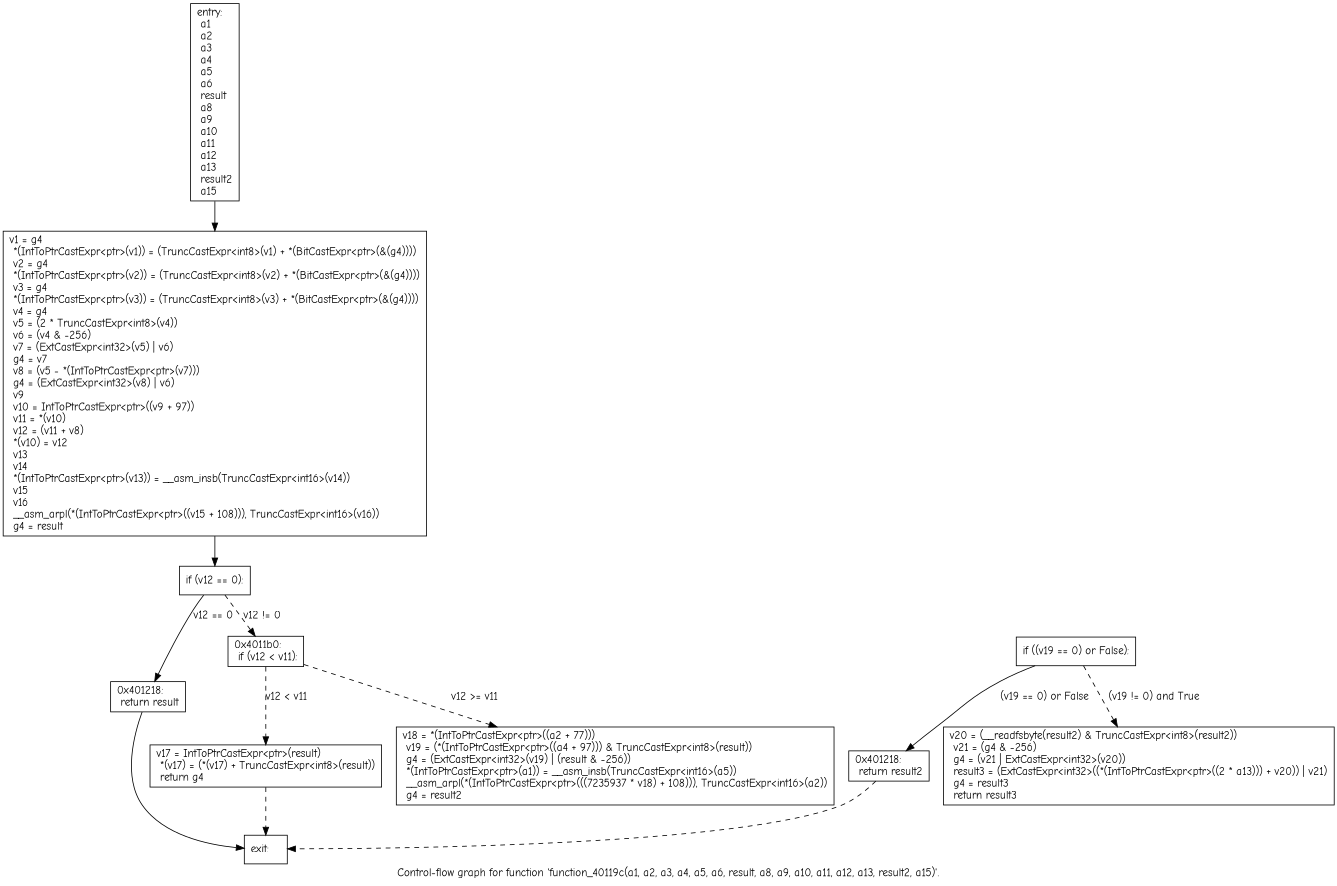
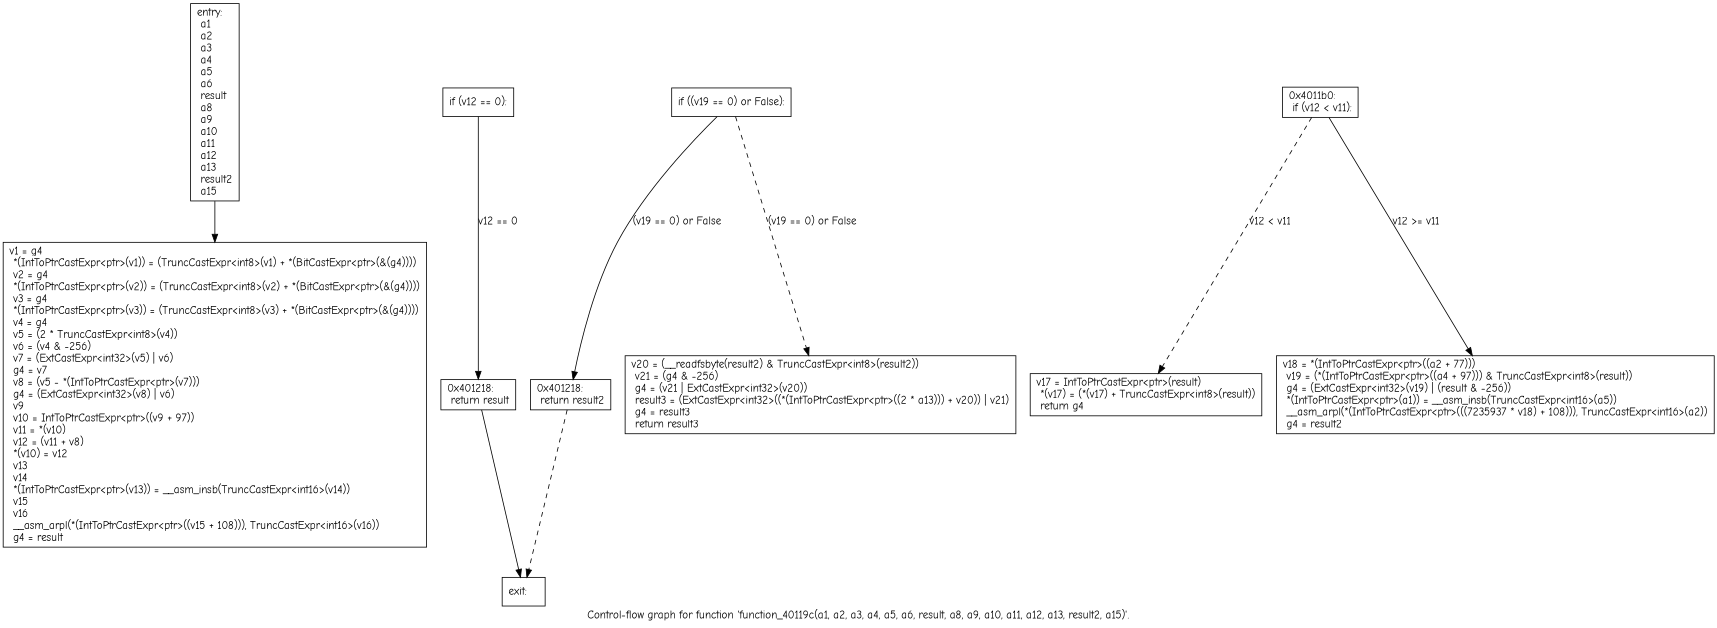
(215, 547) -> none
(238, 612) -> none
(397, 694) -> (1399, 233)
(1154, 697) -> (813, 222)
(266, 807) -> none
